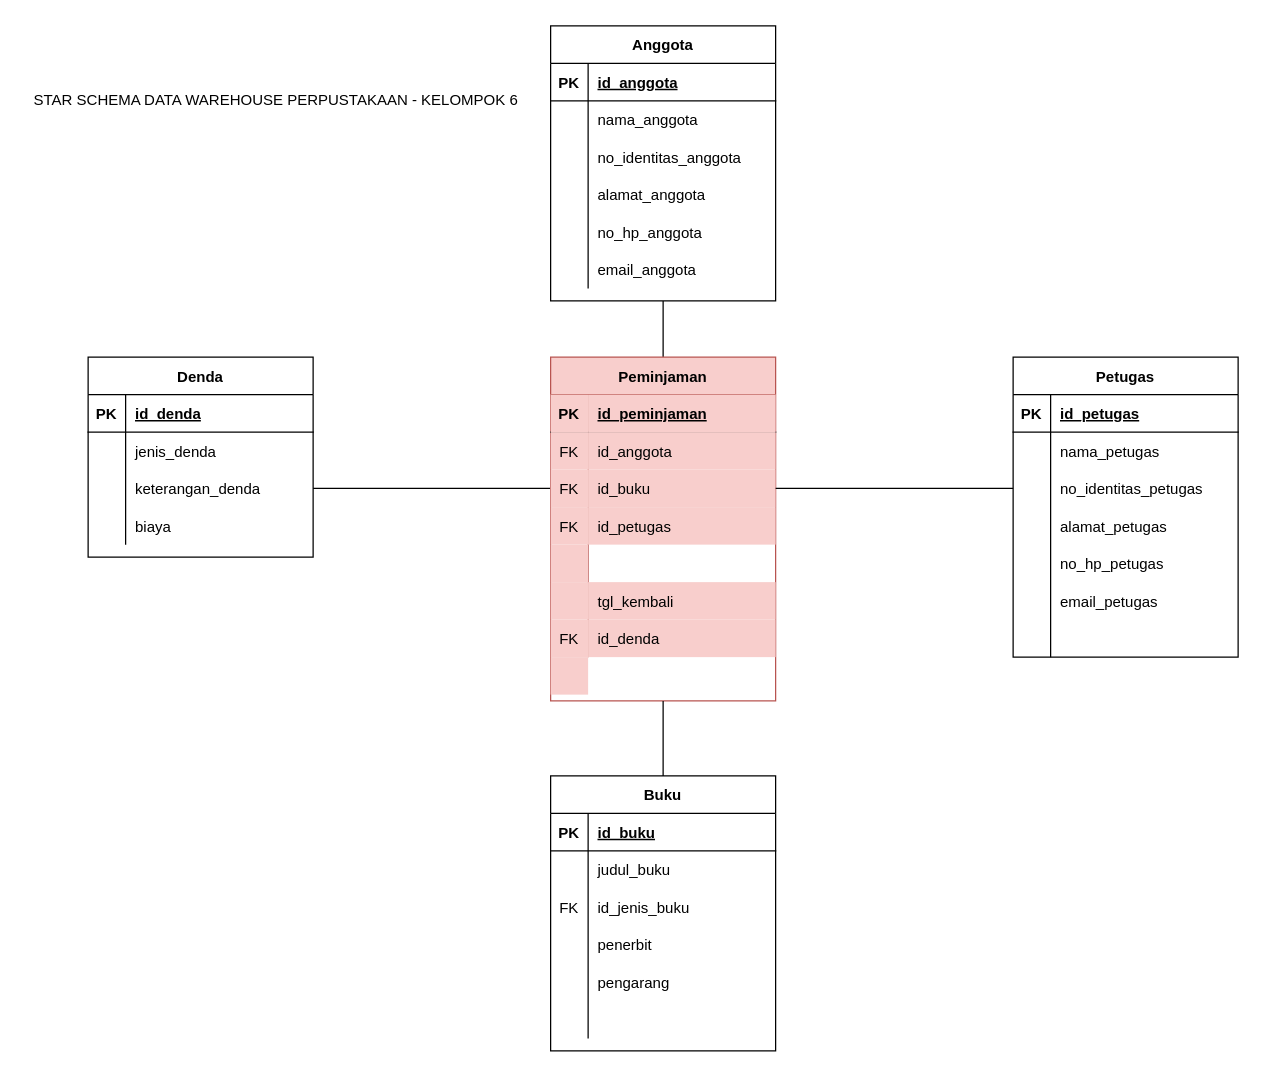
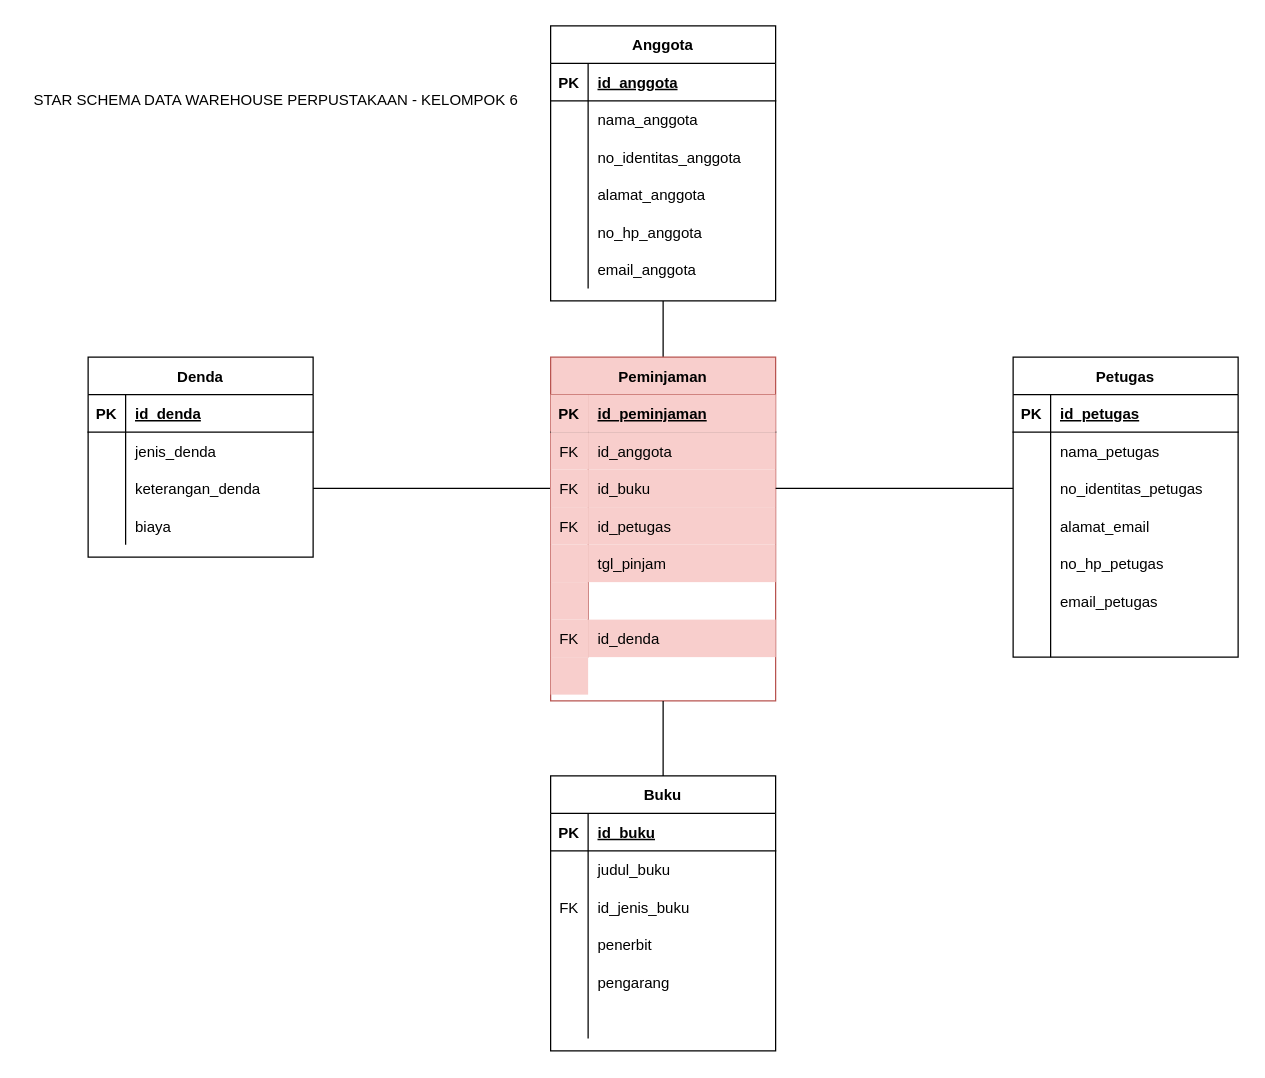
(1117, 526) -> (1105, 526)
none -> (682, 563)
(682, 601) -> none
